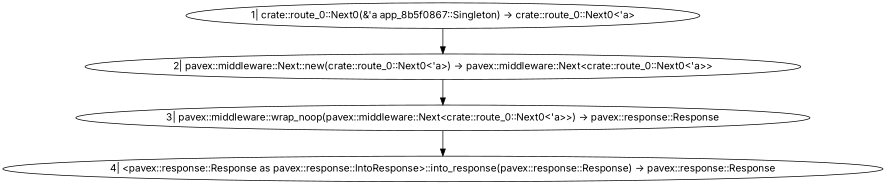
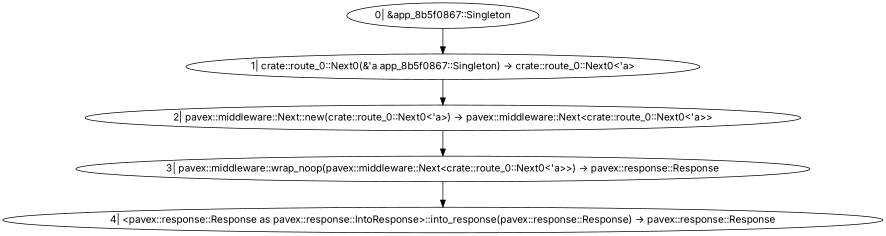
none -> (443, 16)
